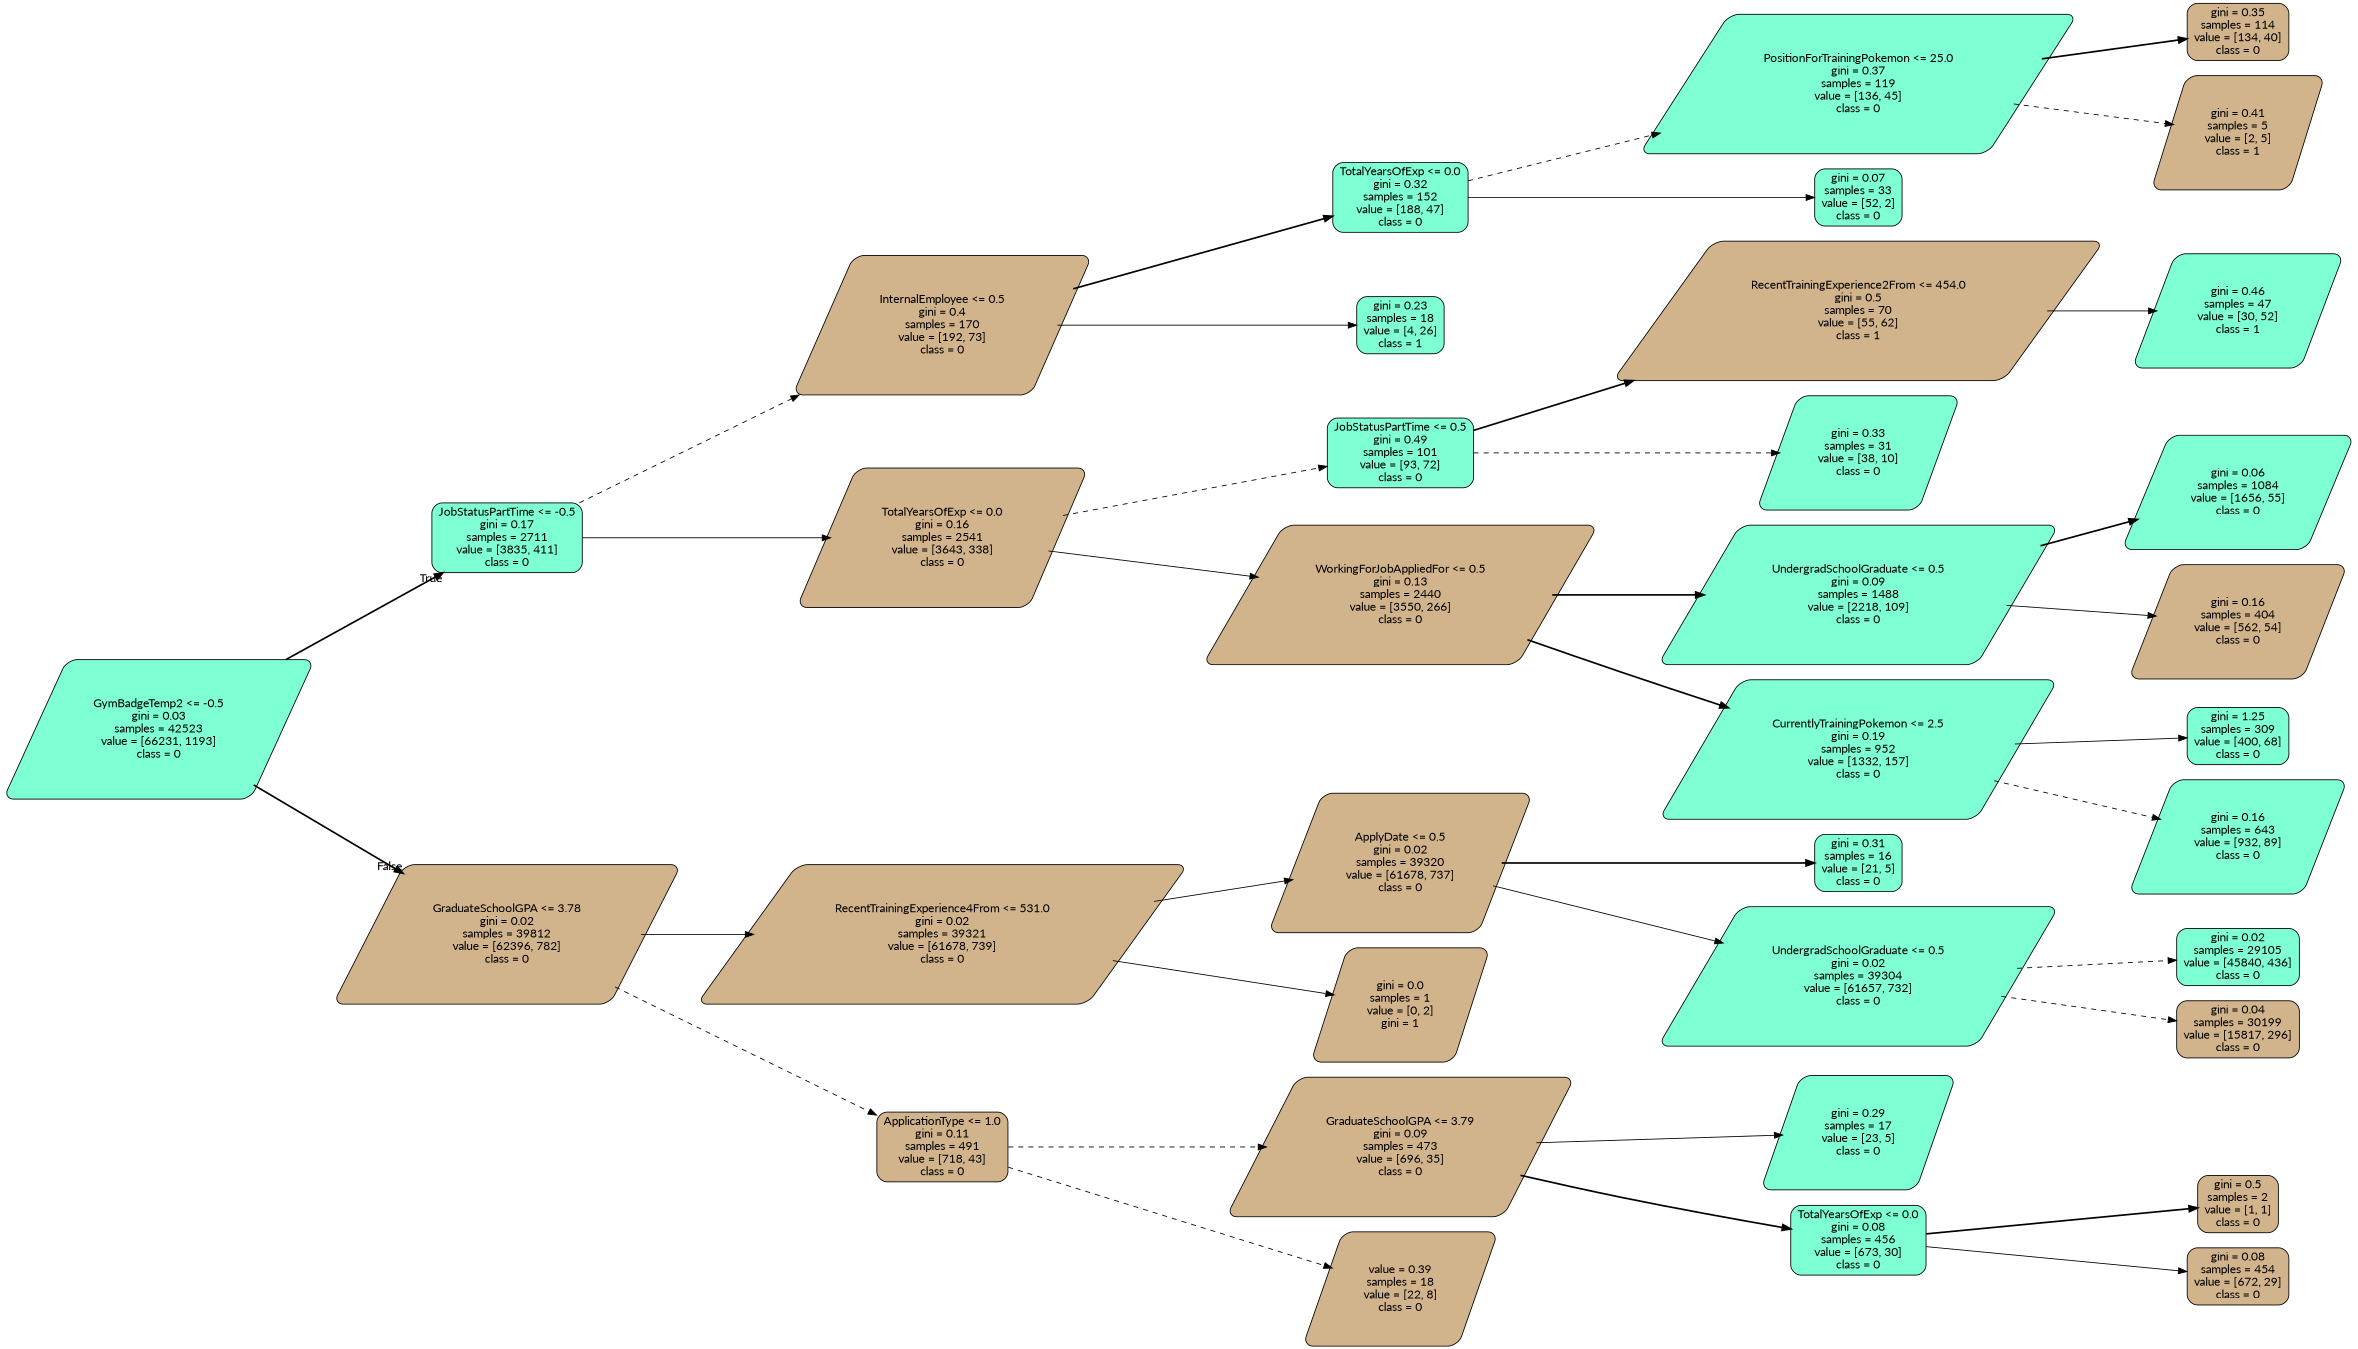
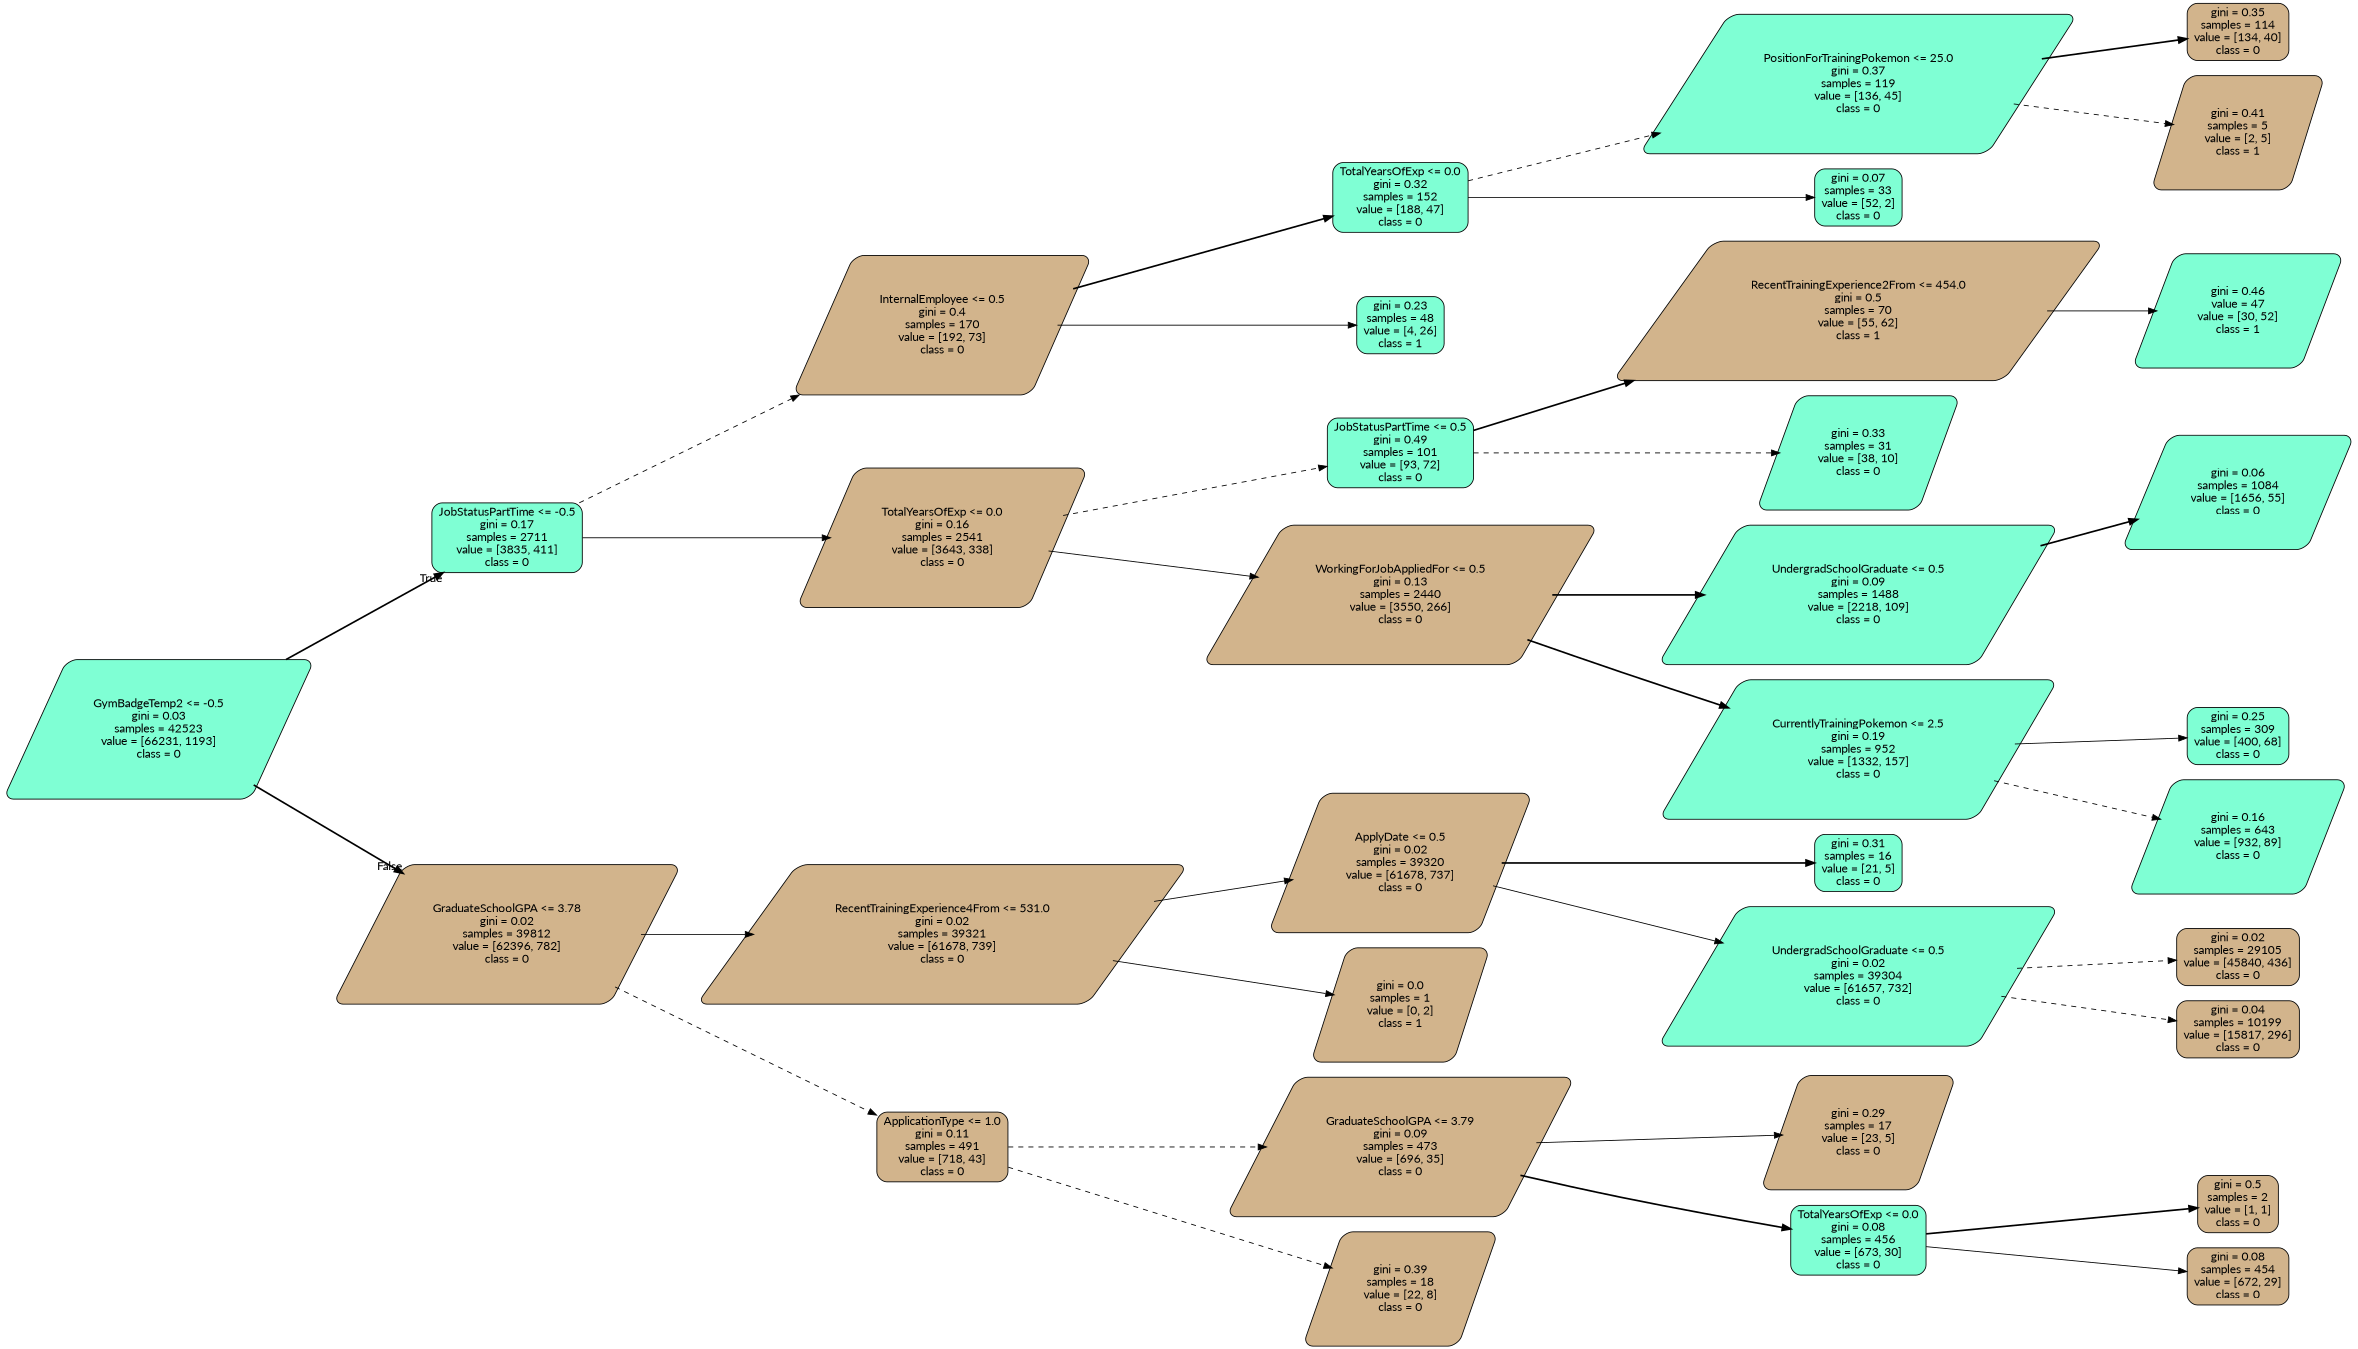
(2238, 311) -> (2238, 311)
(1400, 325) -> (1400, 325)
(2238, 622) -> none
(2238, 736) -> (2238, 736)
(2238, 957) -> (2238, 957)
(1400, 1005) -> (1400, 1005)
(2238, 1029) -> (2238, 1029)
(1858, 1133) -> (1858, 1133)
(1400, 1289) -> (1400, 1289)
